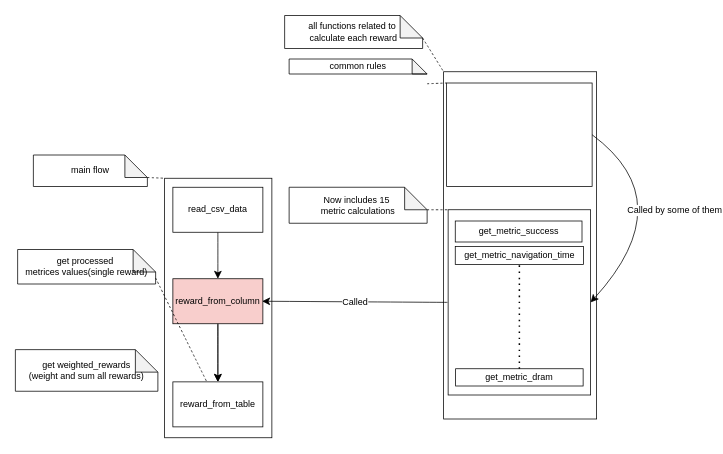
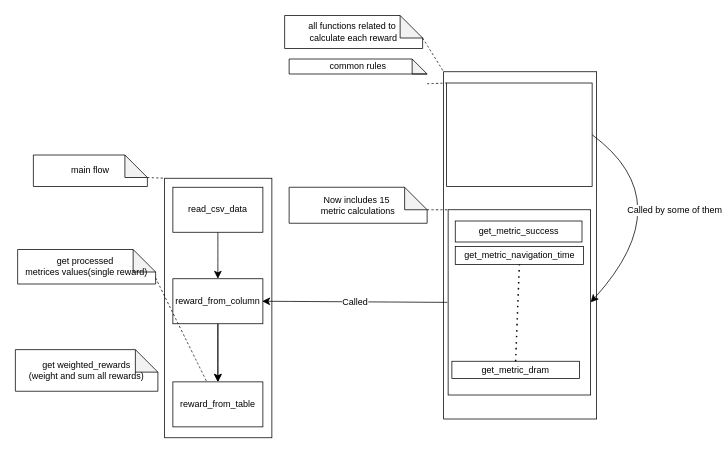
(218, 301) -> (218, 301)
(519, 377) -> (516, 370)
